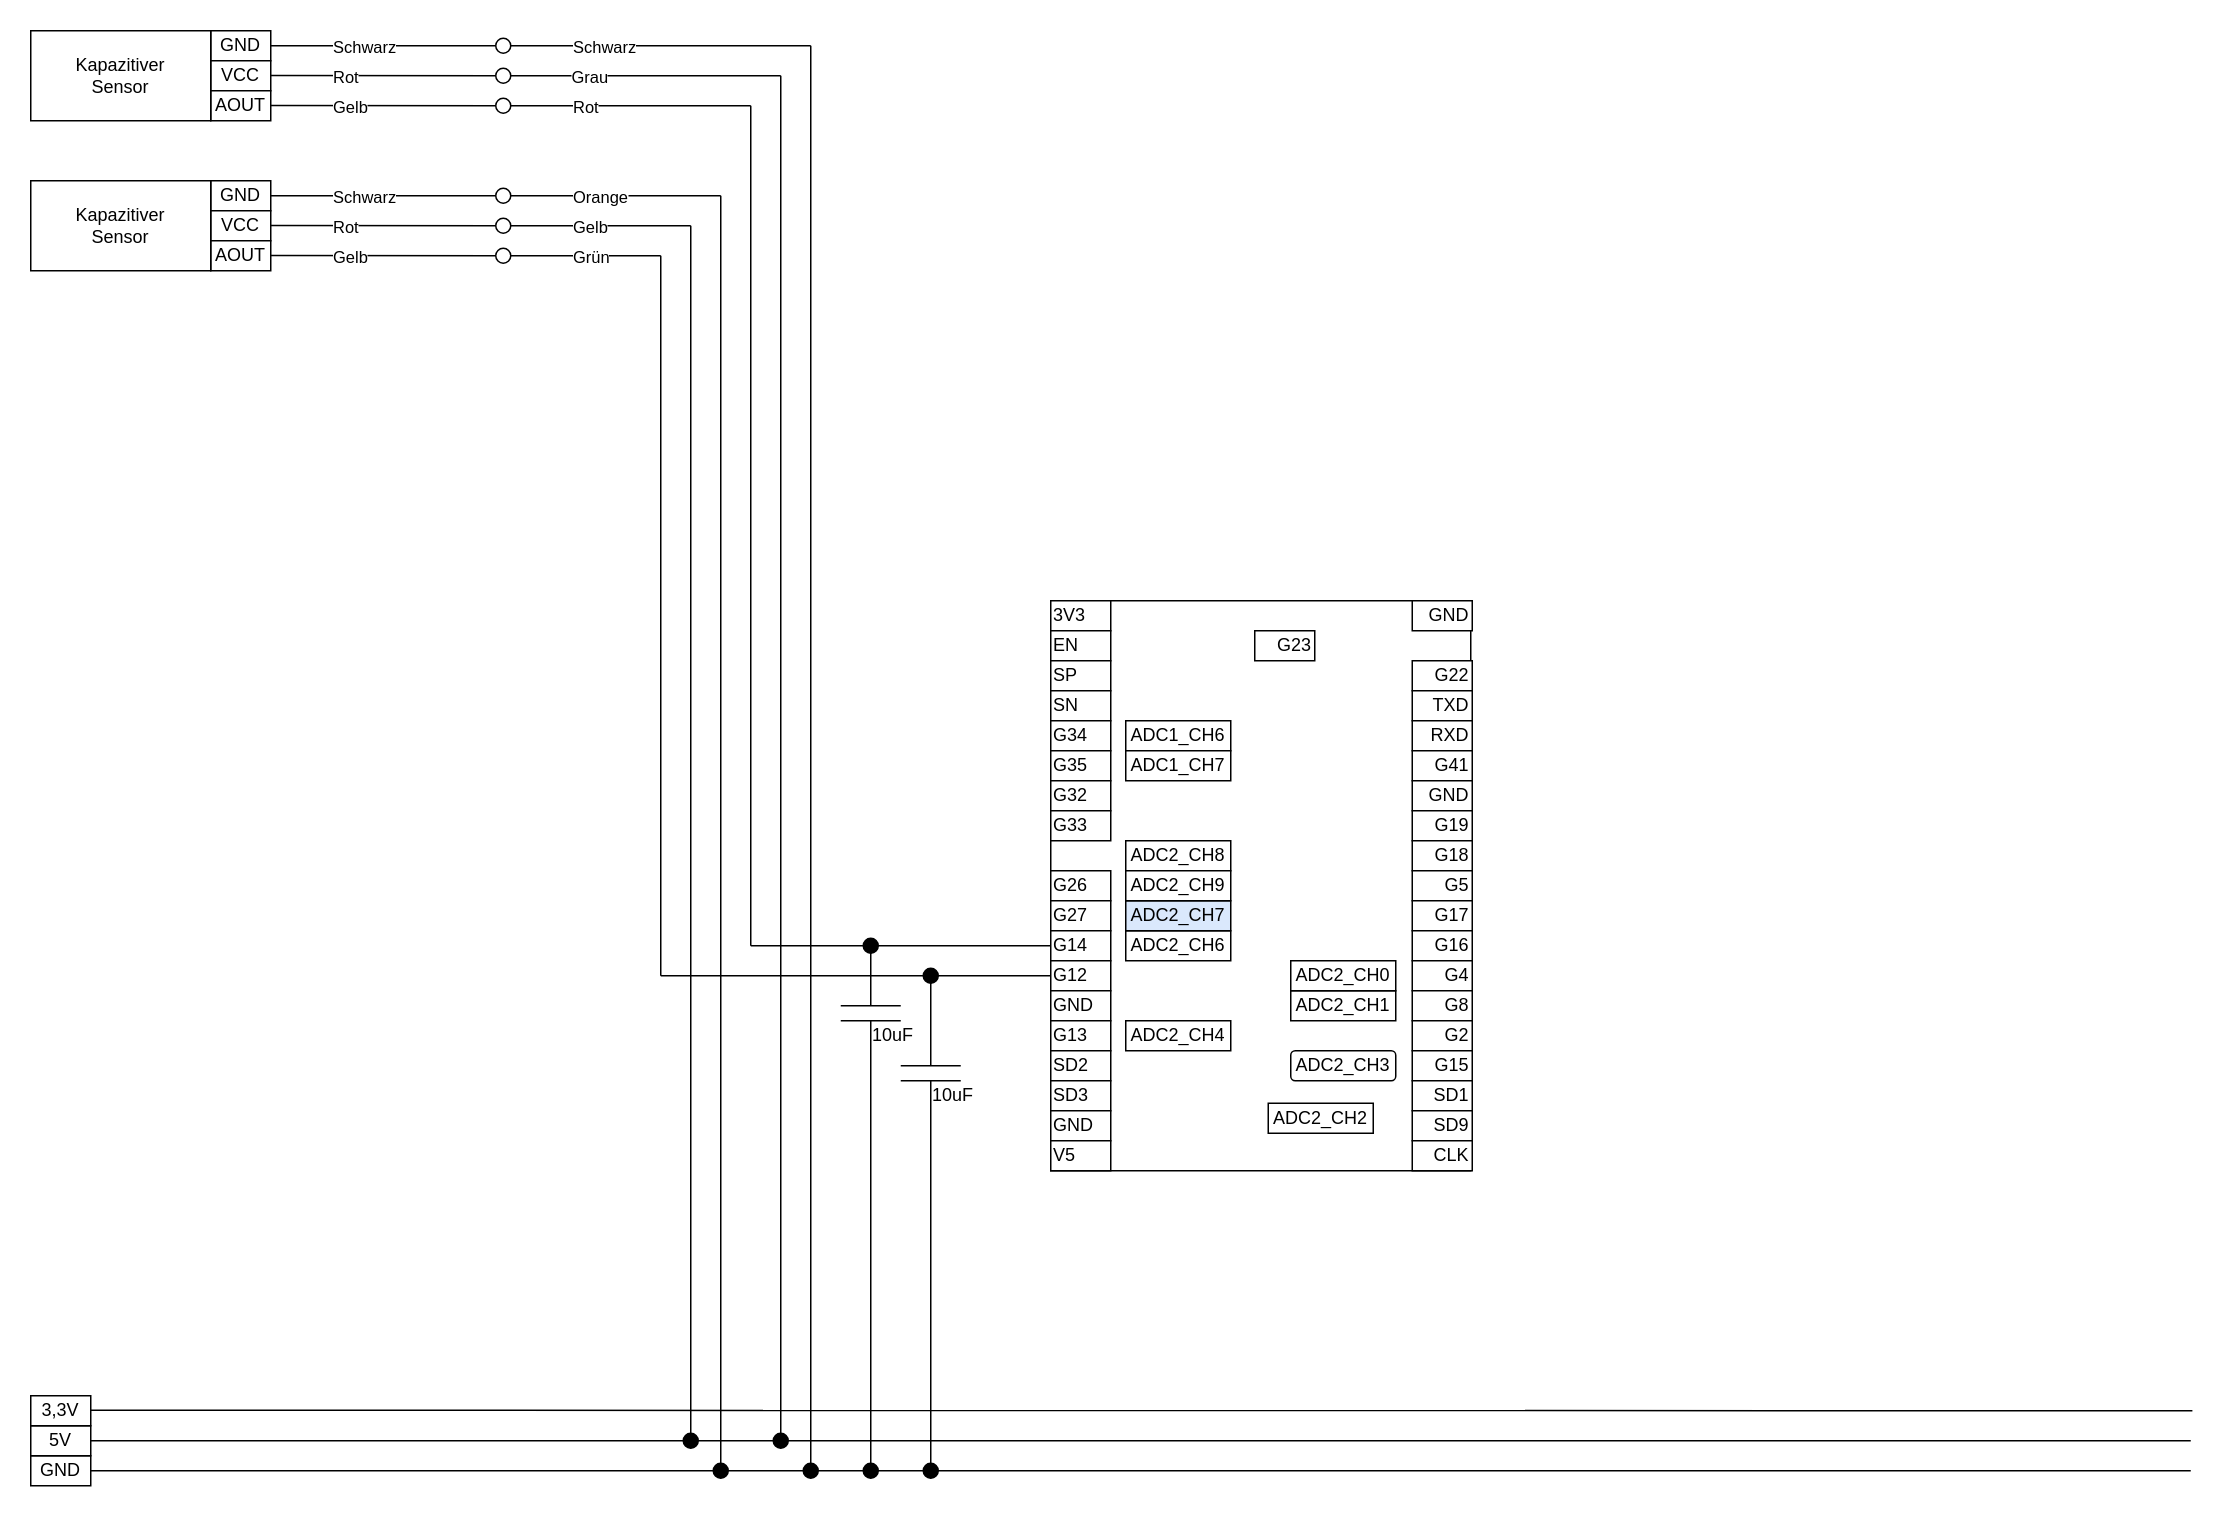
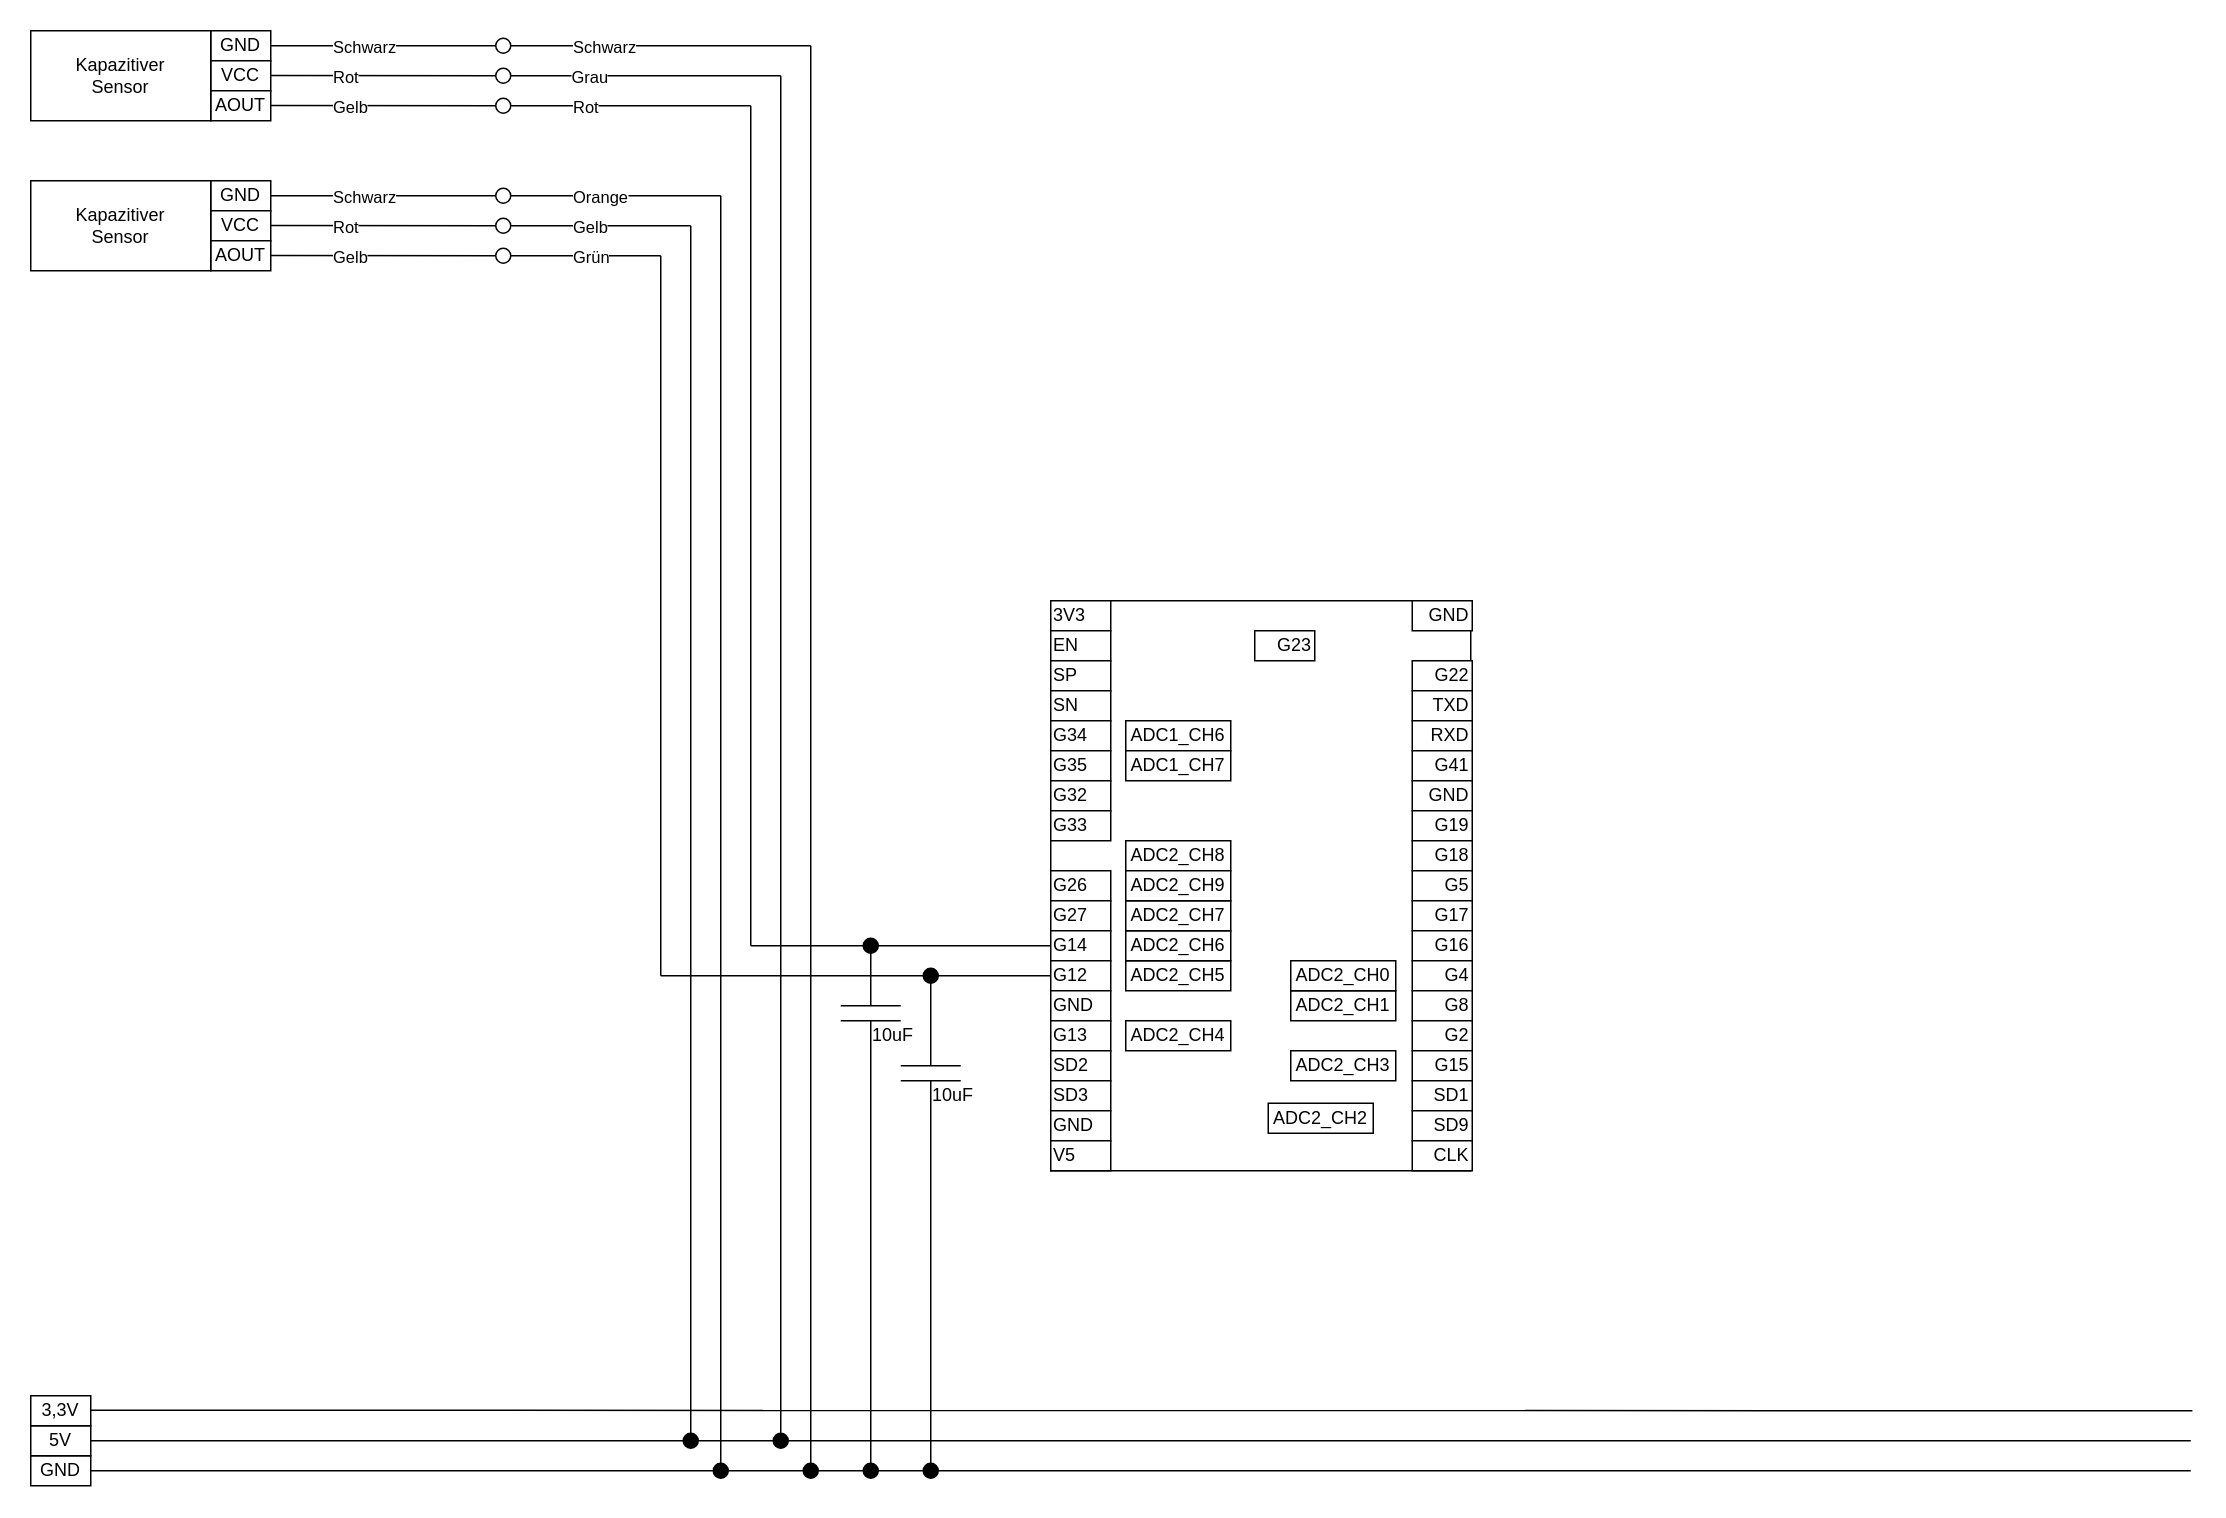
(1178, 916) -> (1178, 916)
none -> (1178, 976)
(1343, 1066) -> (1343, 1066)
